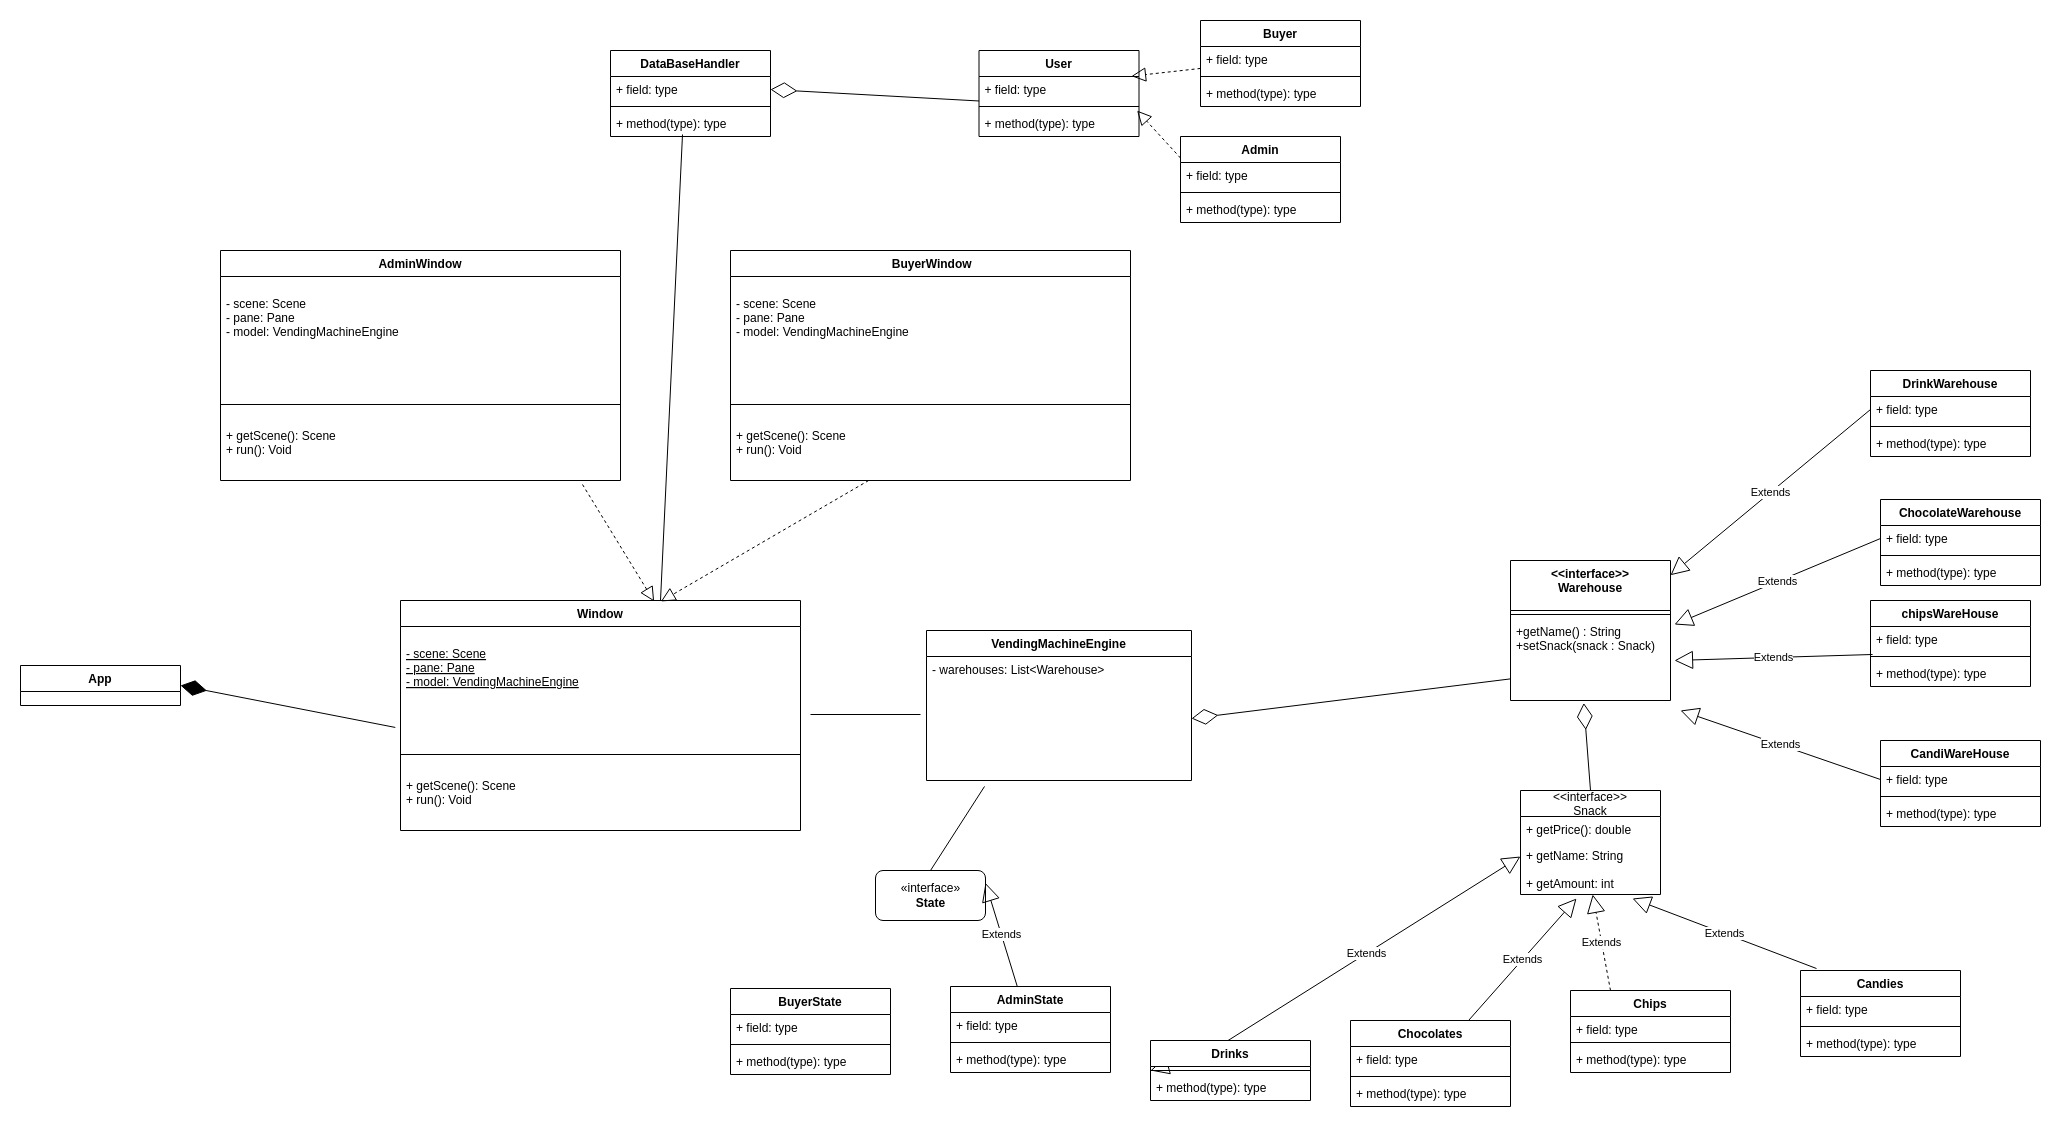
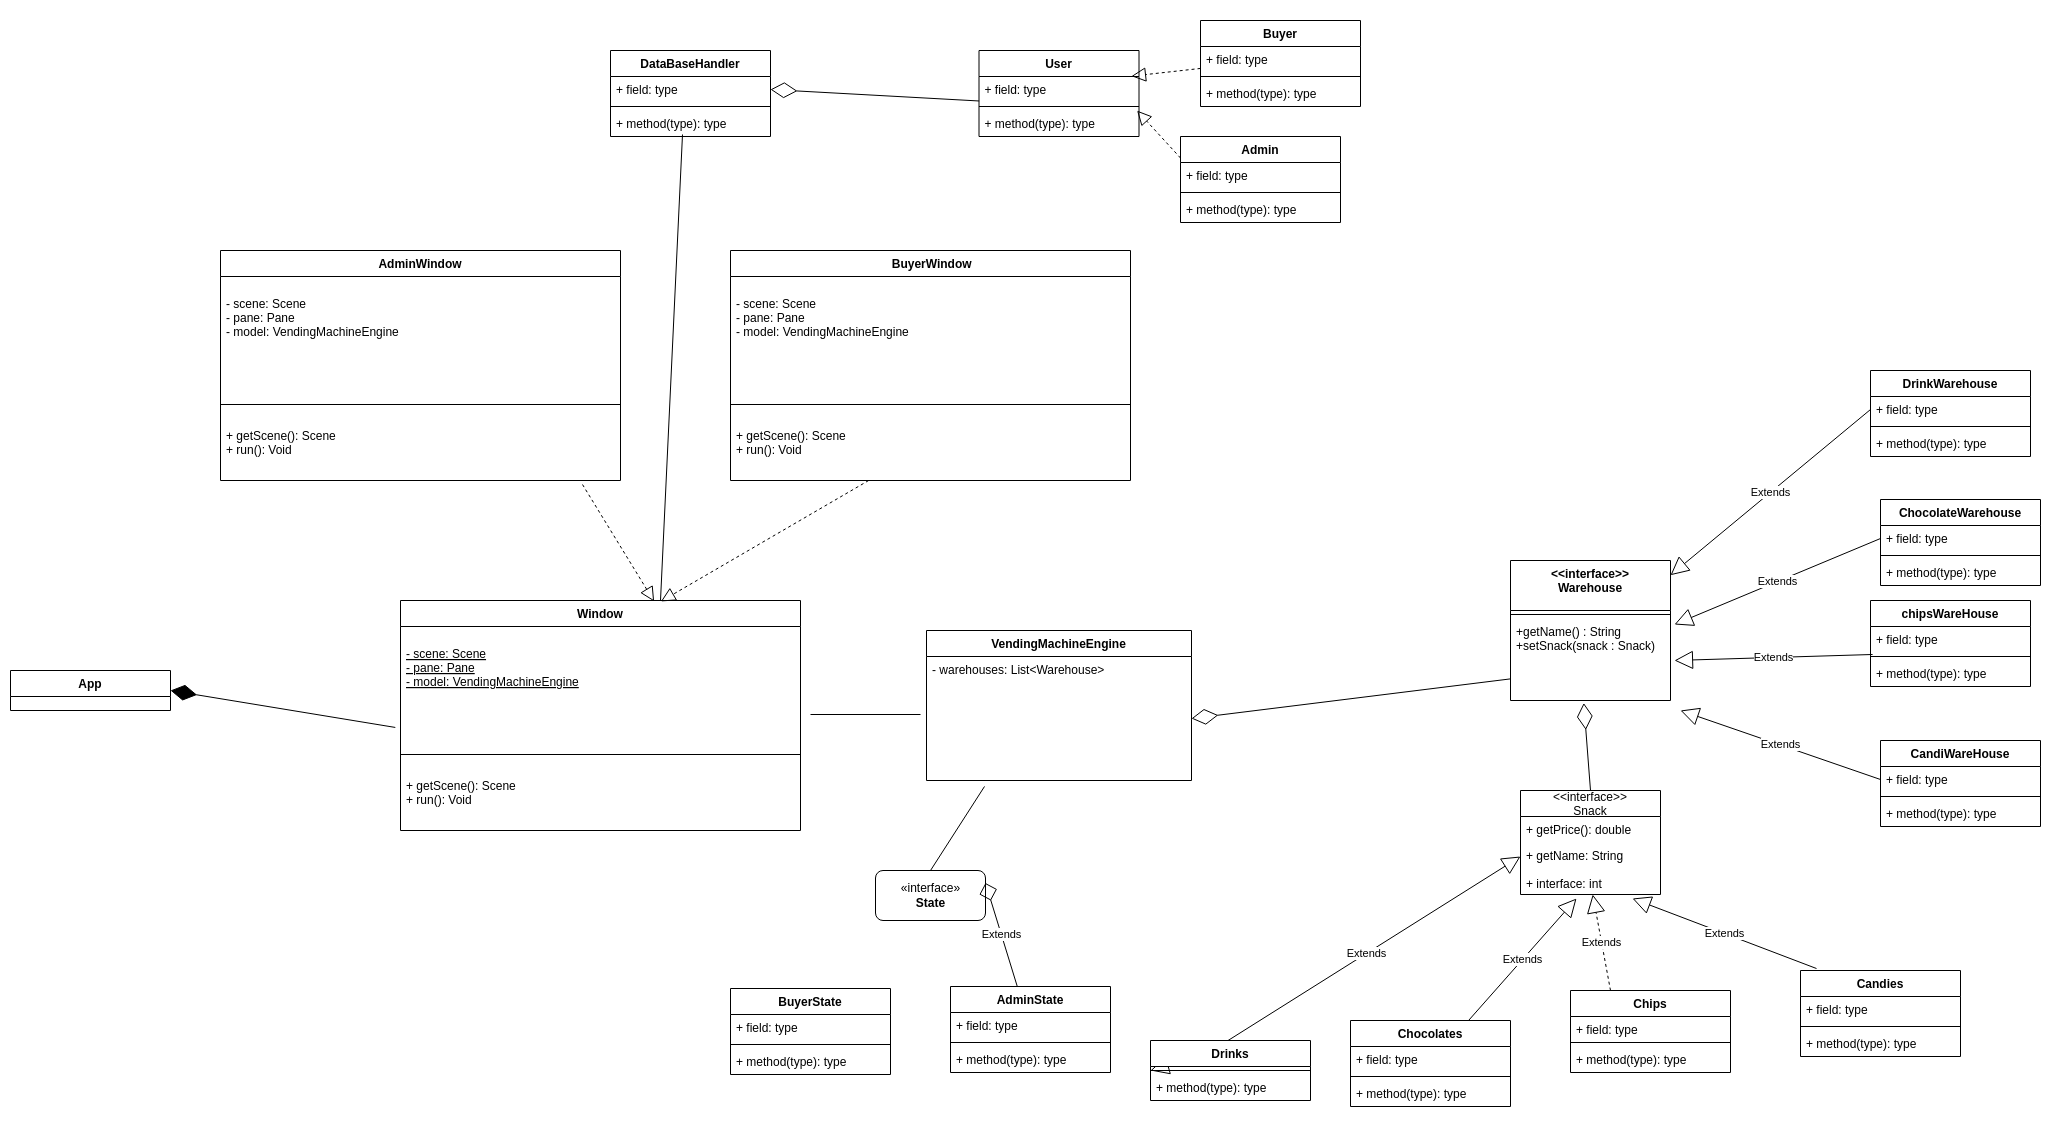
(101, 686) -> (91, 691)
(1574, 884) -> (1572, 884)
(991, 901) -> (991, 901)
